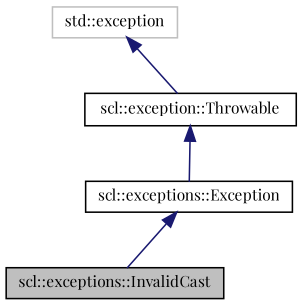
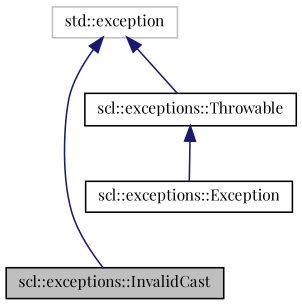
(191, 110) -> (191, 110)
(147, 246) -> (65, 160)
